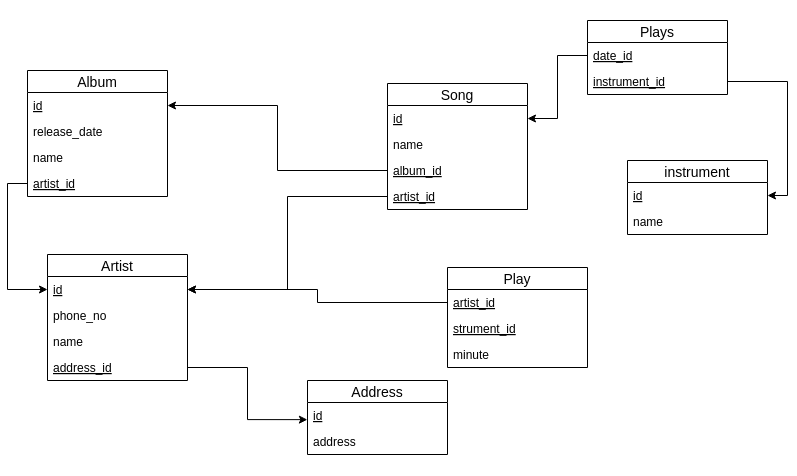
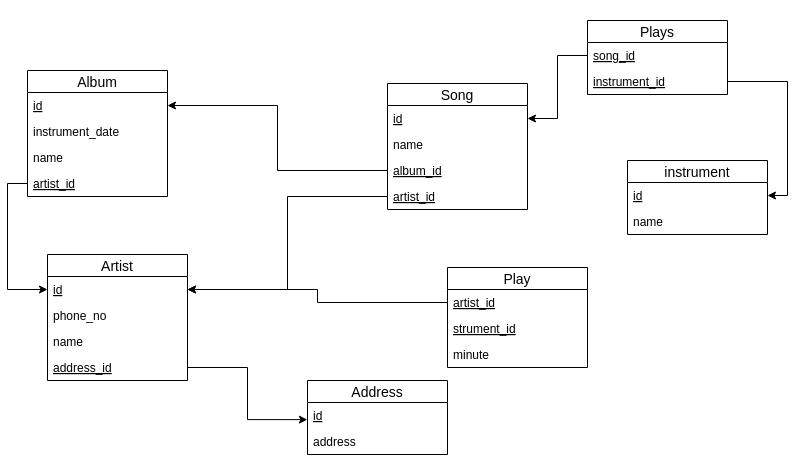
(615, 56) -> (615, 56)
(72, 132) -> (82, 132)
